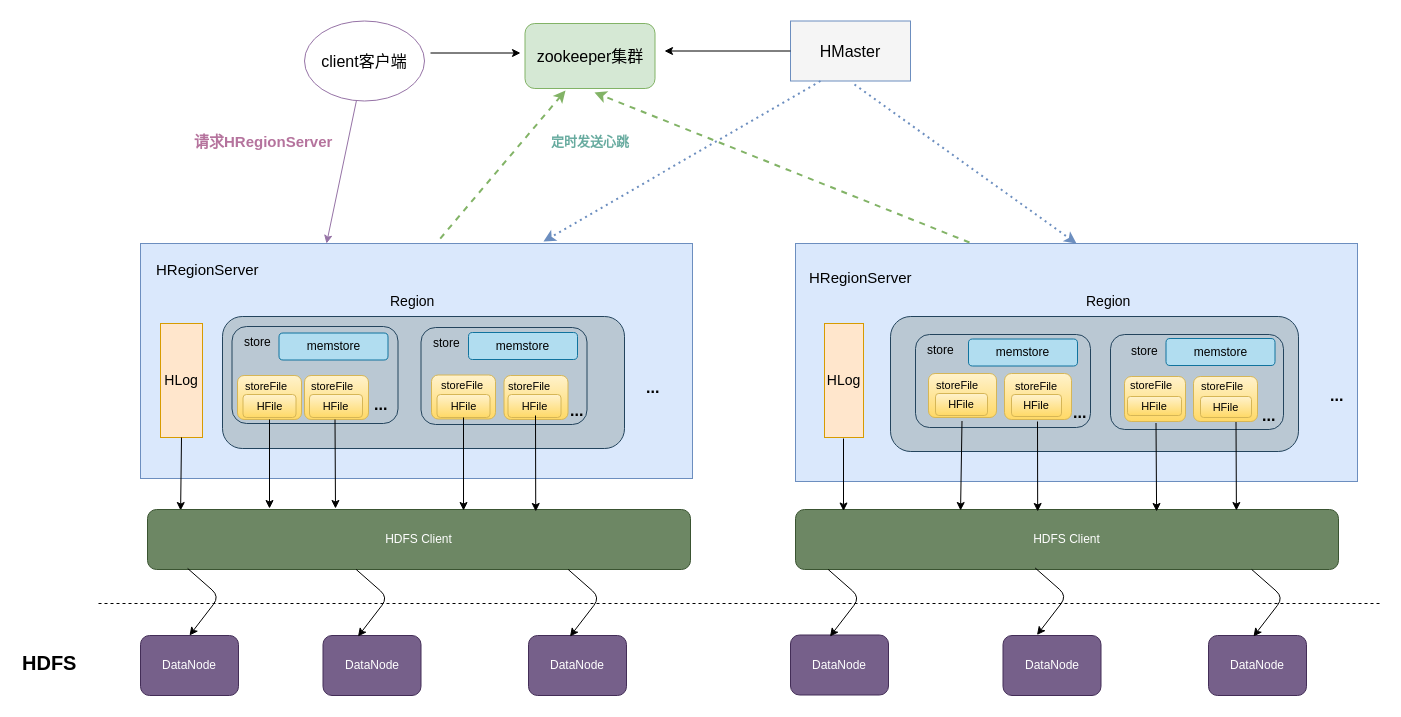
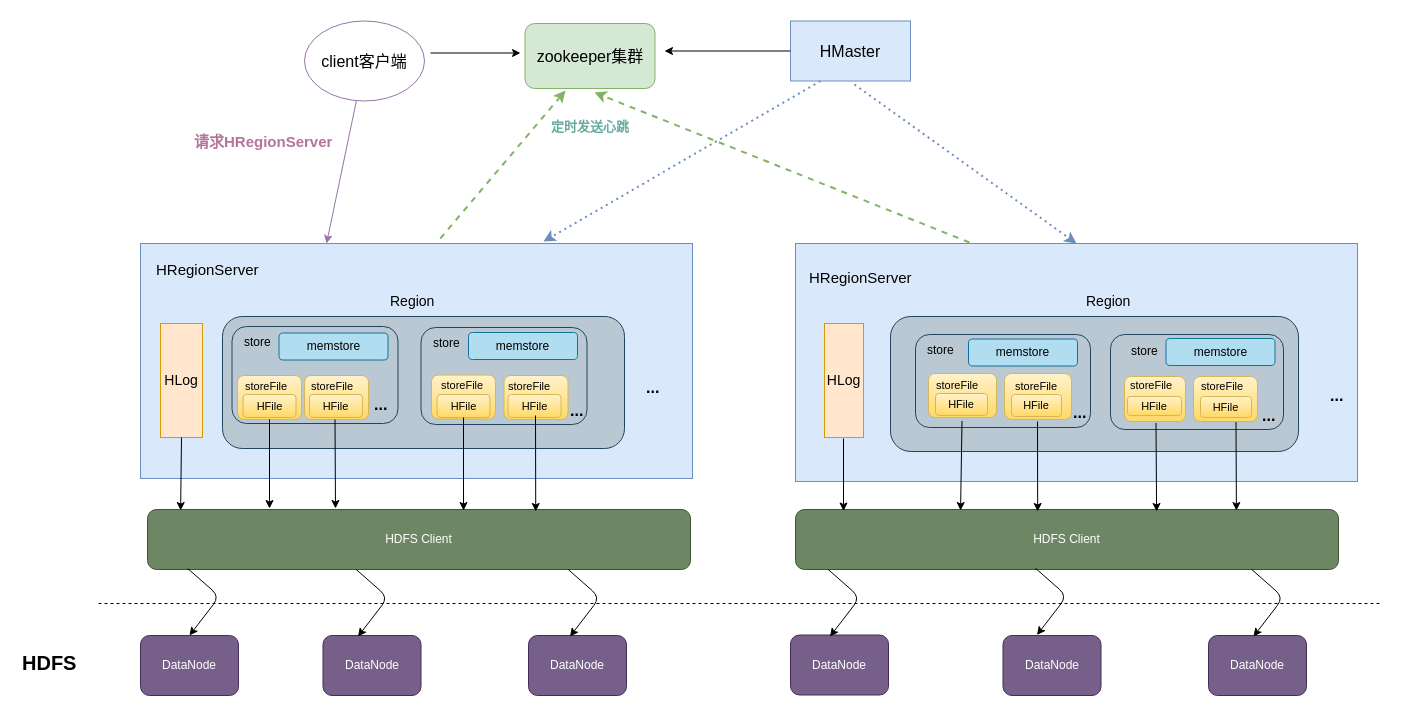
(851, 51) -> (851, 51)
(593, 139) -> (593, 124)
